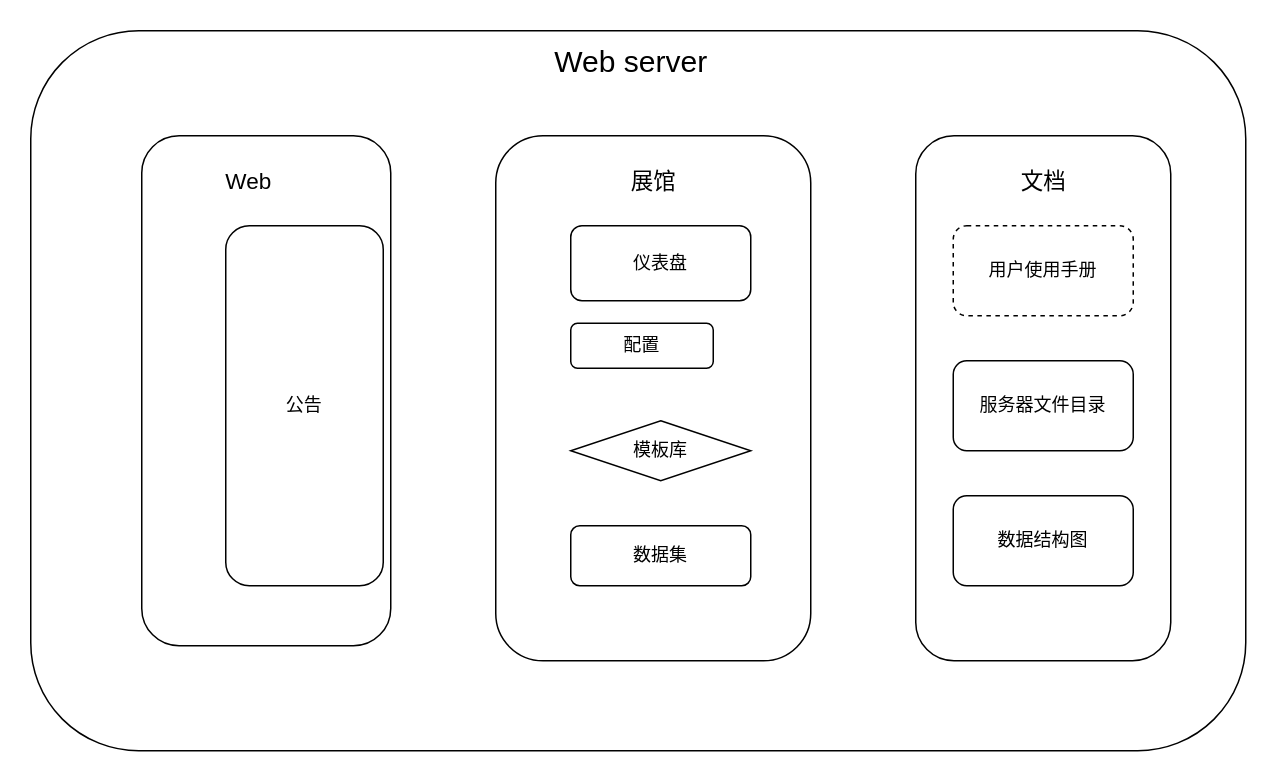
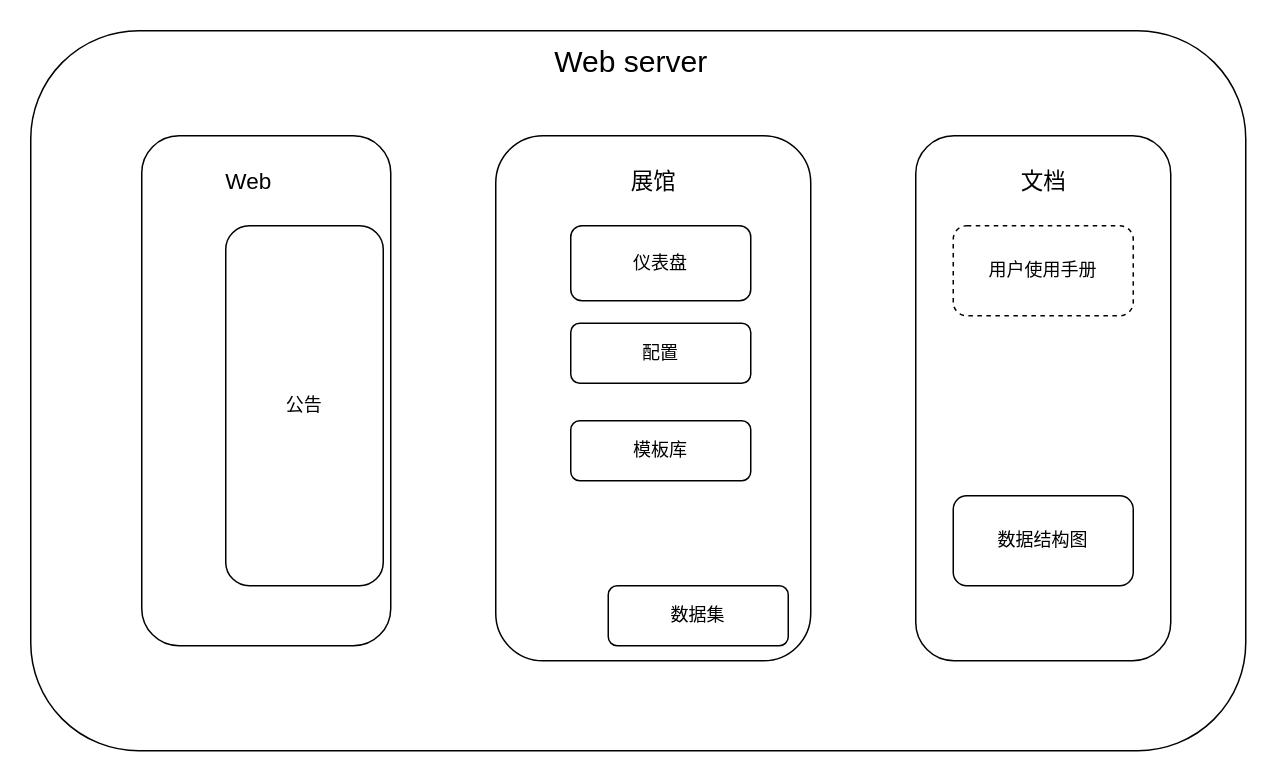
(642, 346) -> (661, 353)
(1043, 406) -> none
(661, 451) -> (661, 451)
(661, 556) -> (698, 616)
